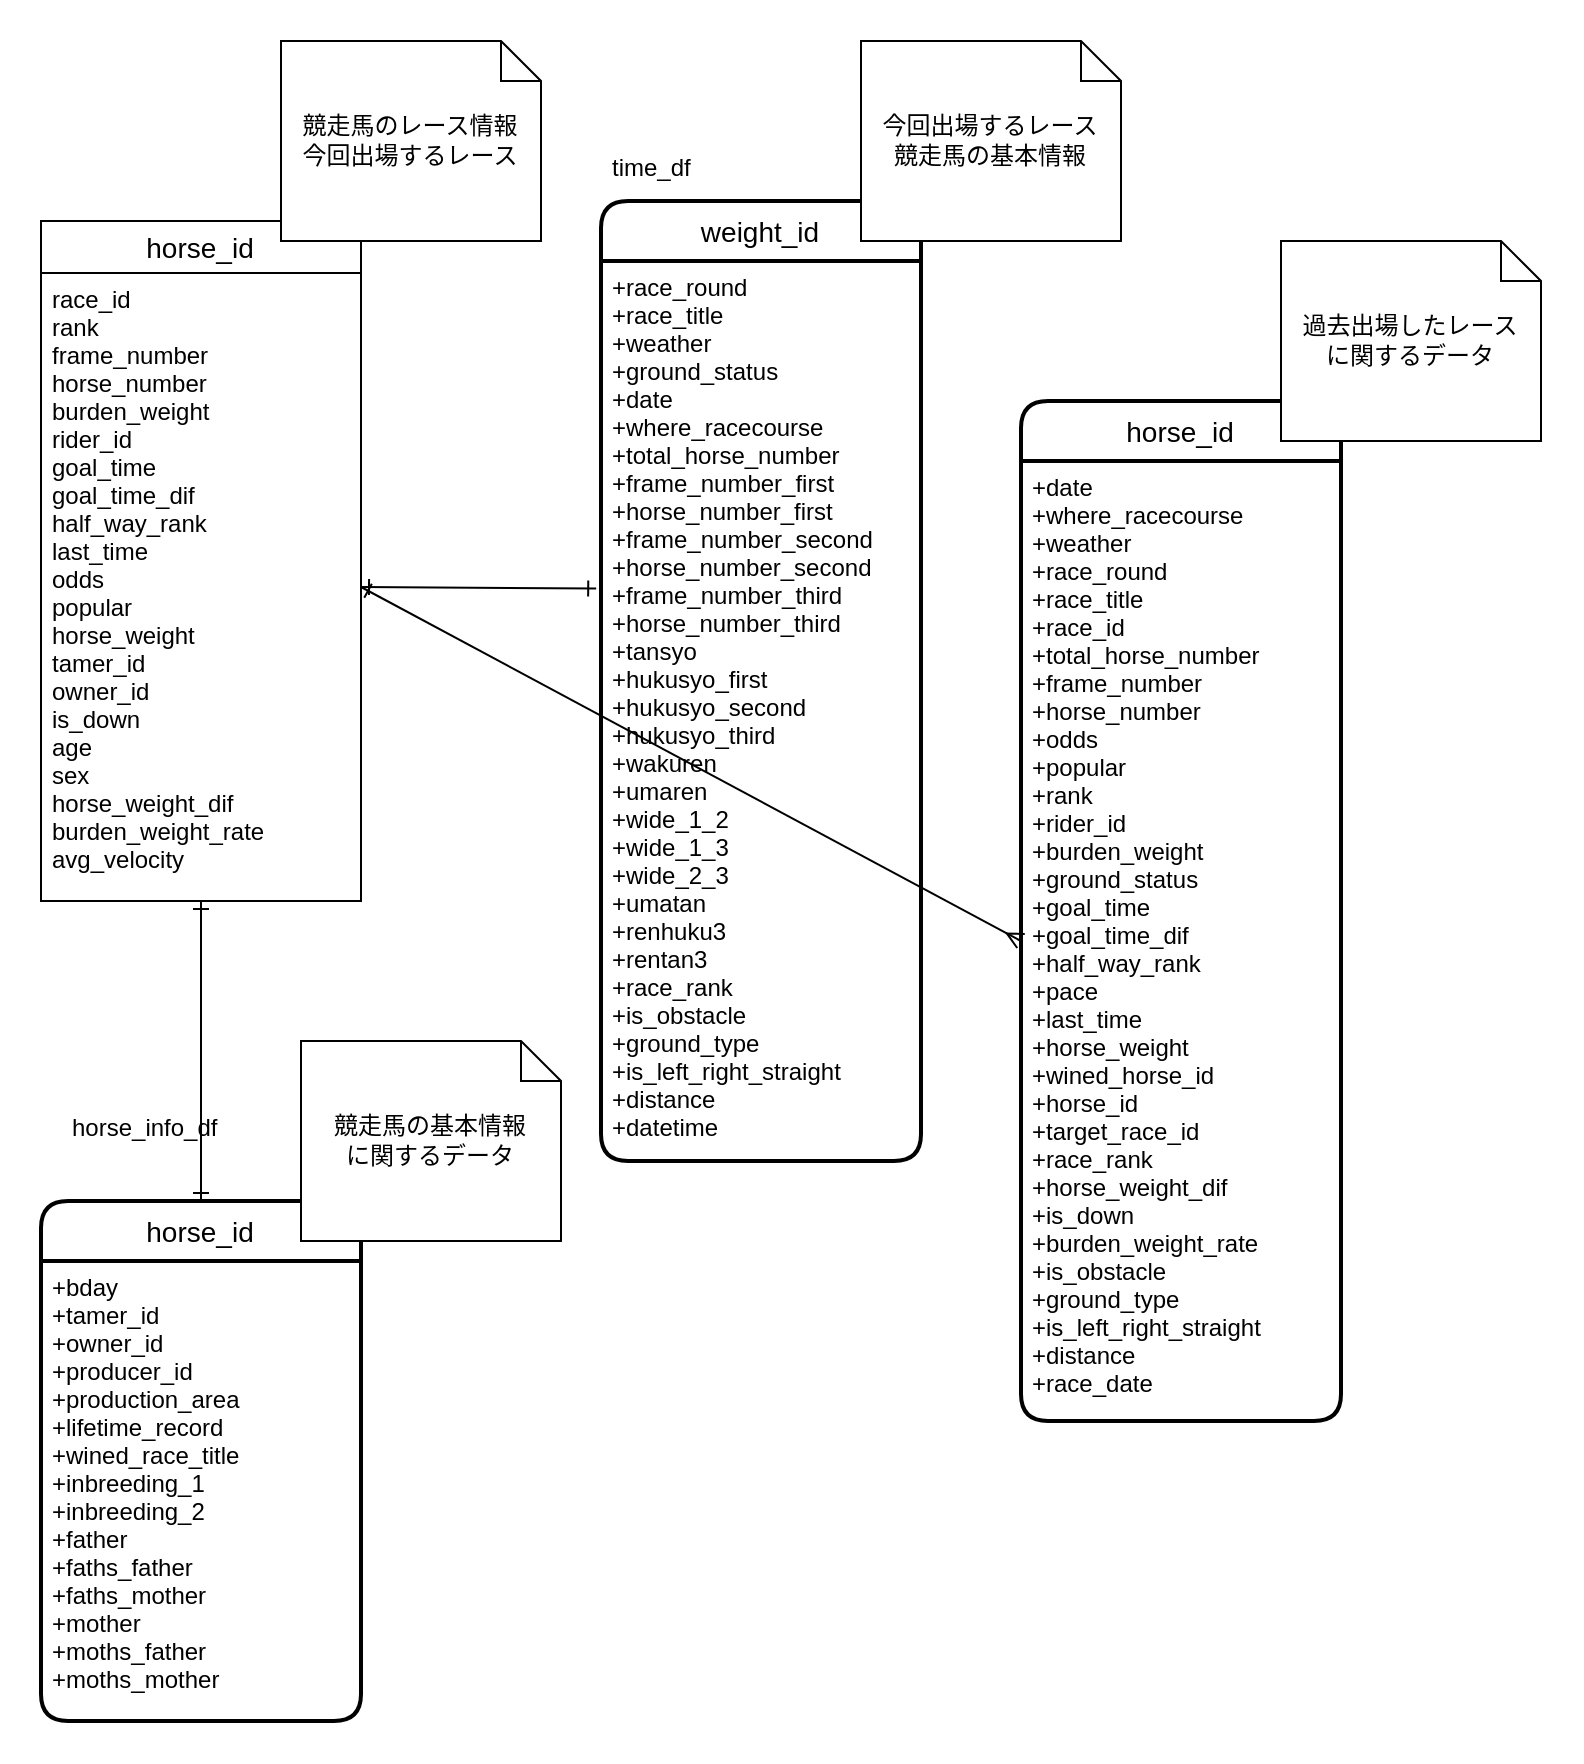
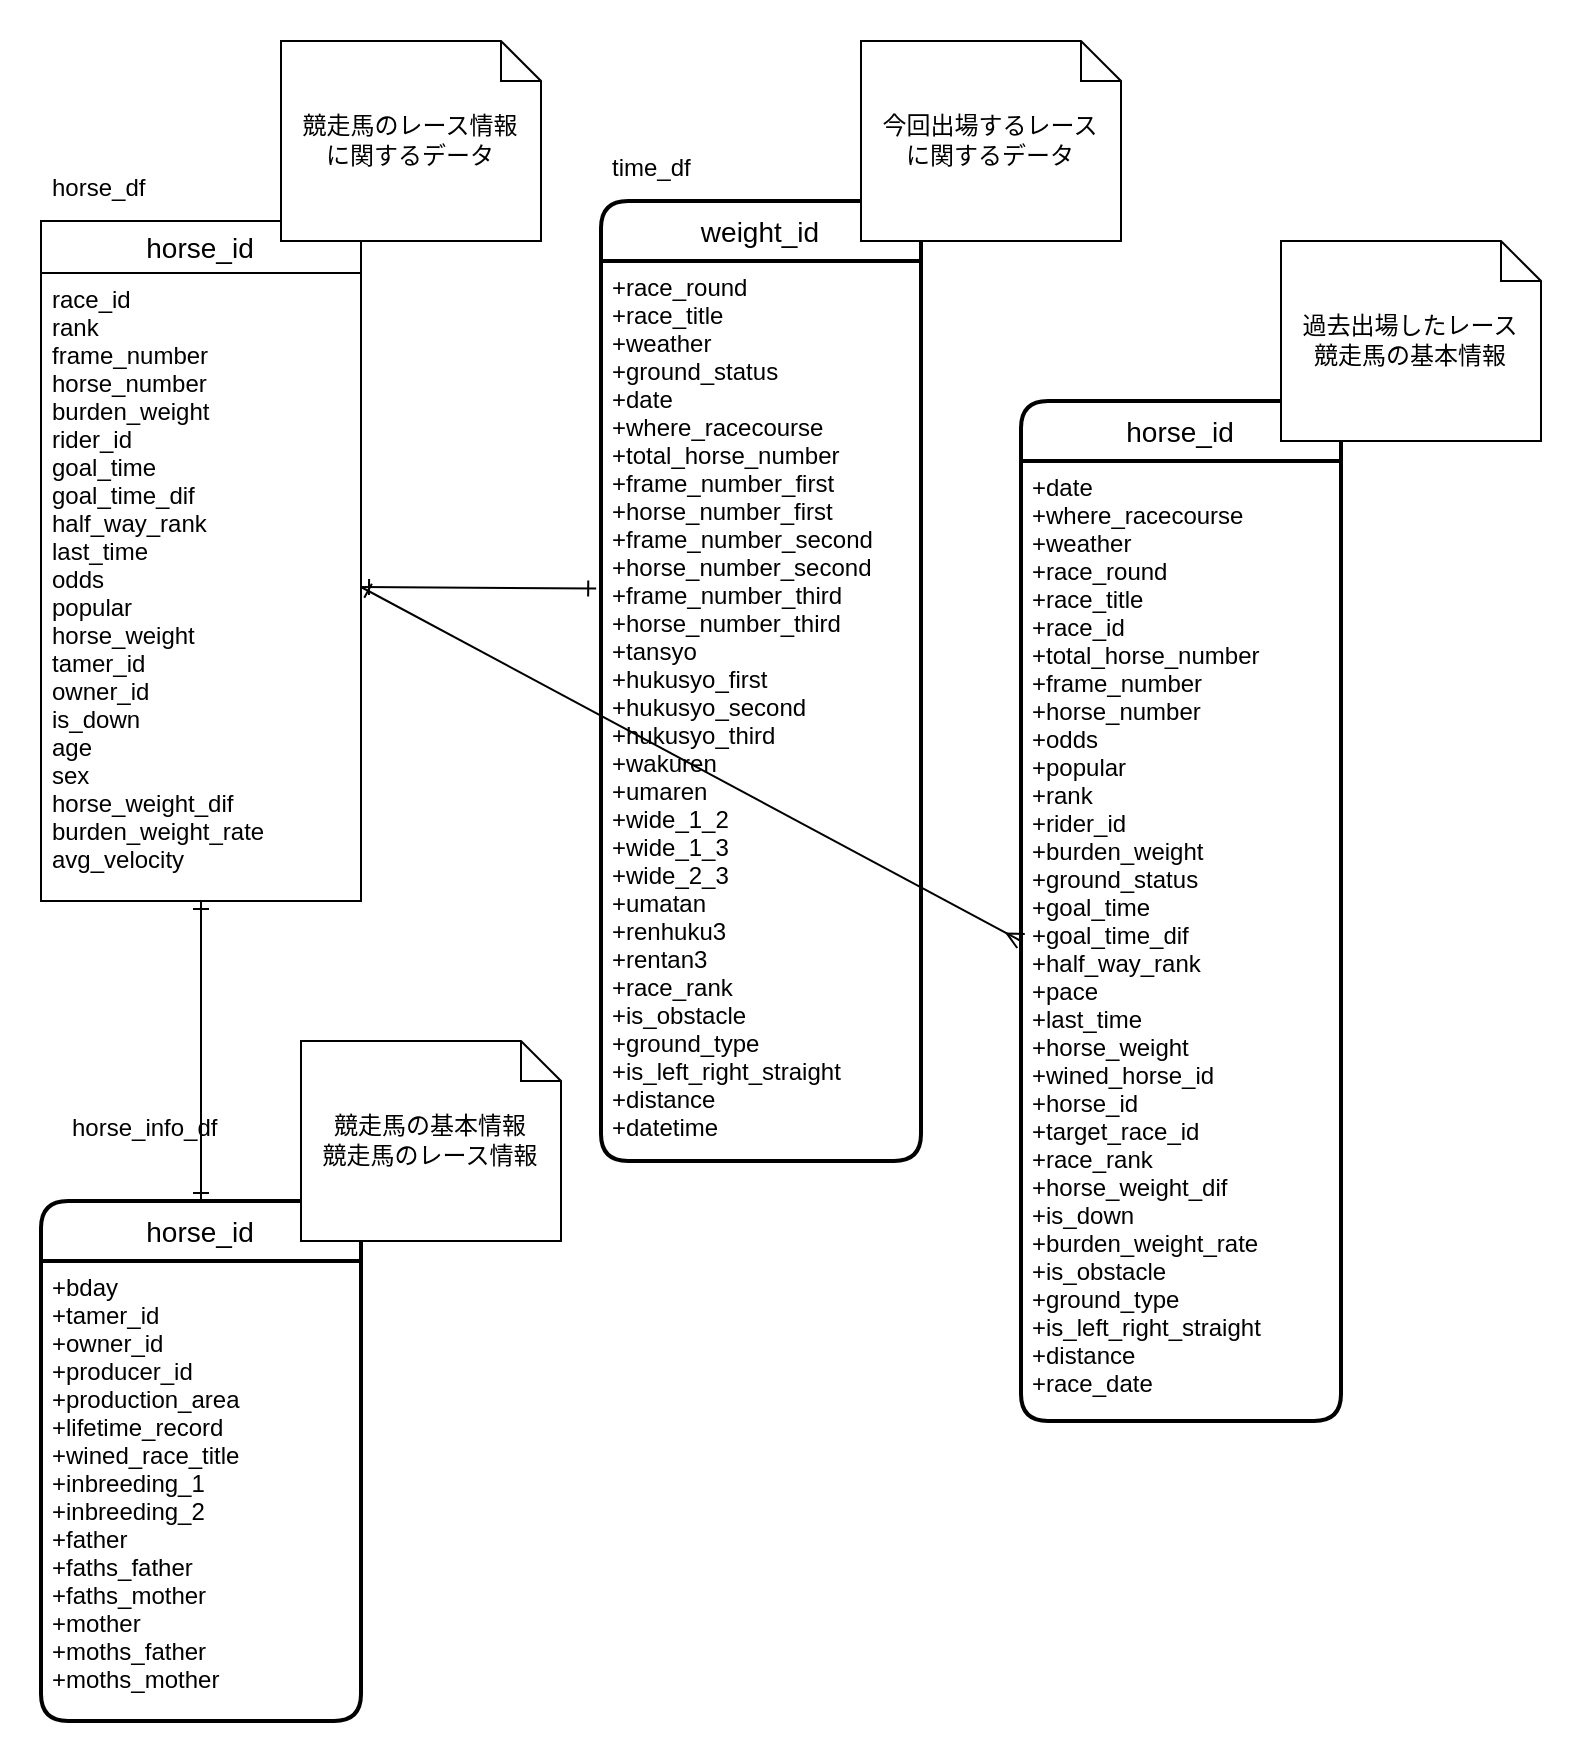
(411, 141) -> (411, 141)
(991, 141) -> (991, 141)
none -> (101, 191)
(1411, 341) -> (1411, 341)
(431, 1141) -> (431, 1141)
